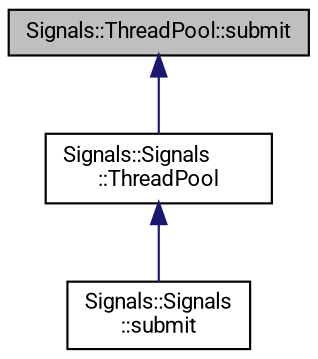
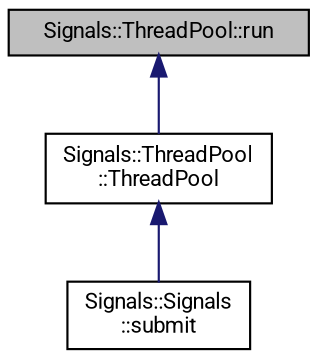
(159, 33) -> (159, 33)
(159, 169) -> (159, 169)
